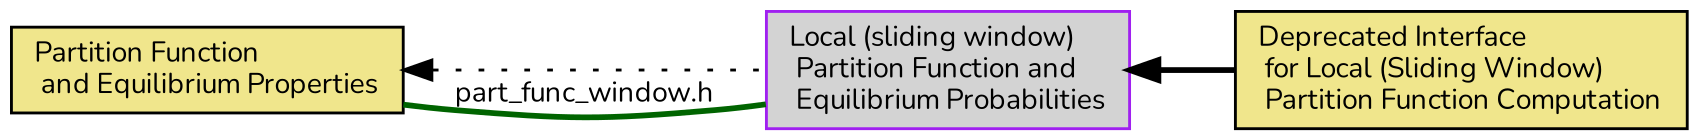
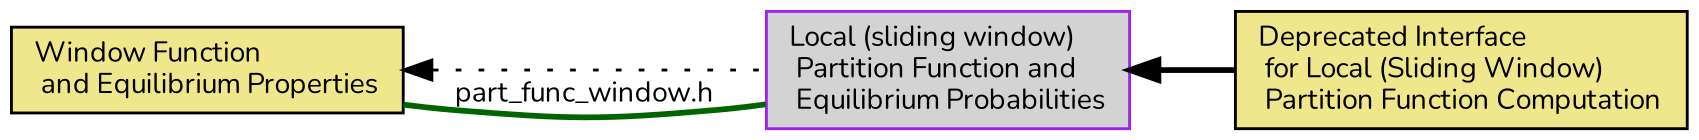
(207, 70) -> (207, 70)
